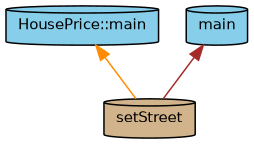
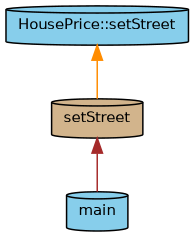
(82, 26) -> (97, 26)
(179, 78) -> (97, 173)
